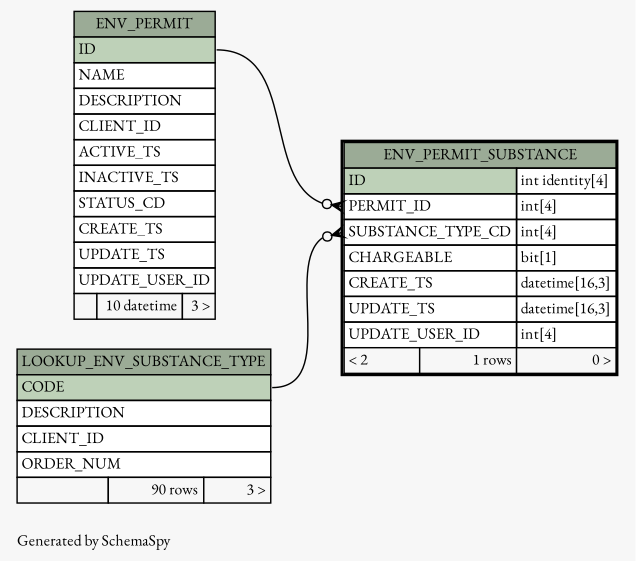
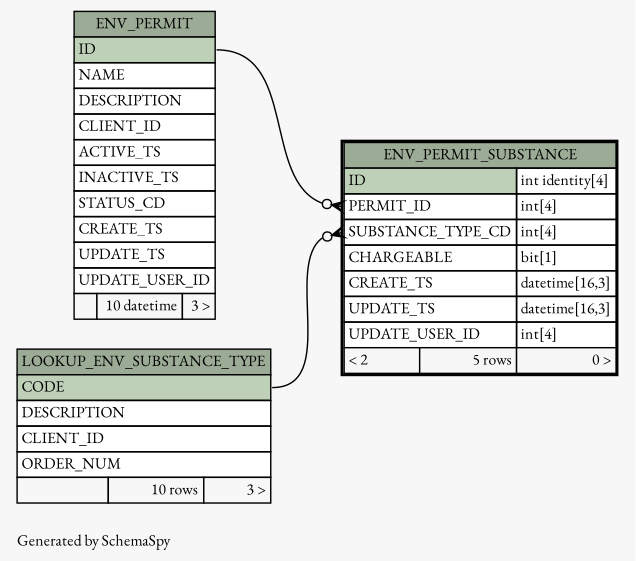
(492, 360) -> (492, 360)
(175, 489) -> (175, 489)
